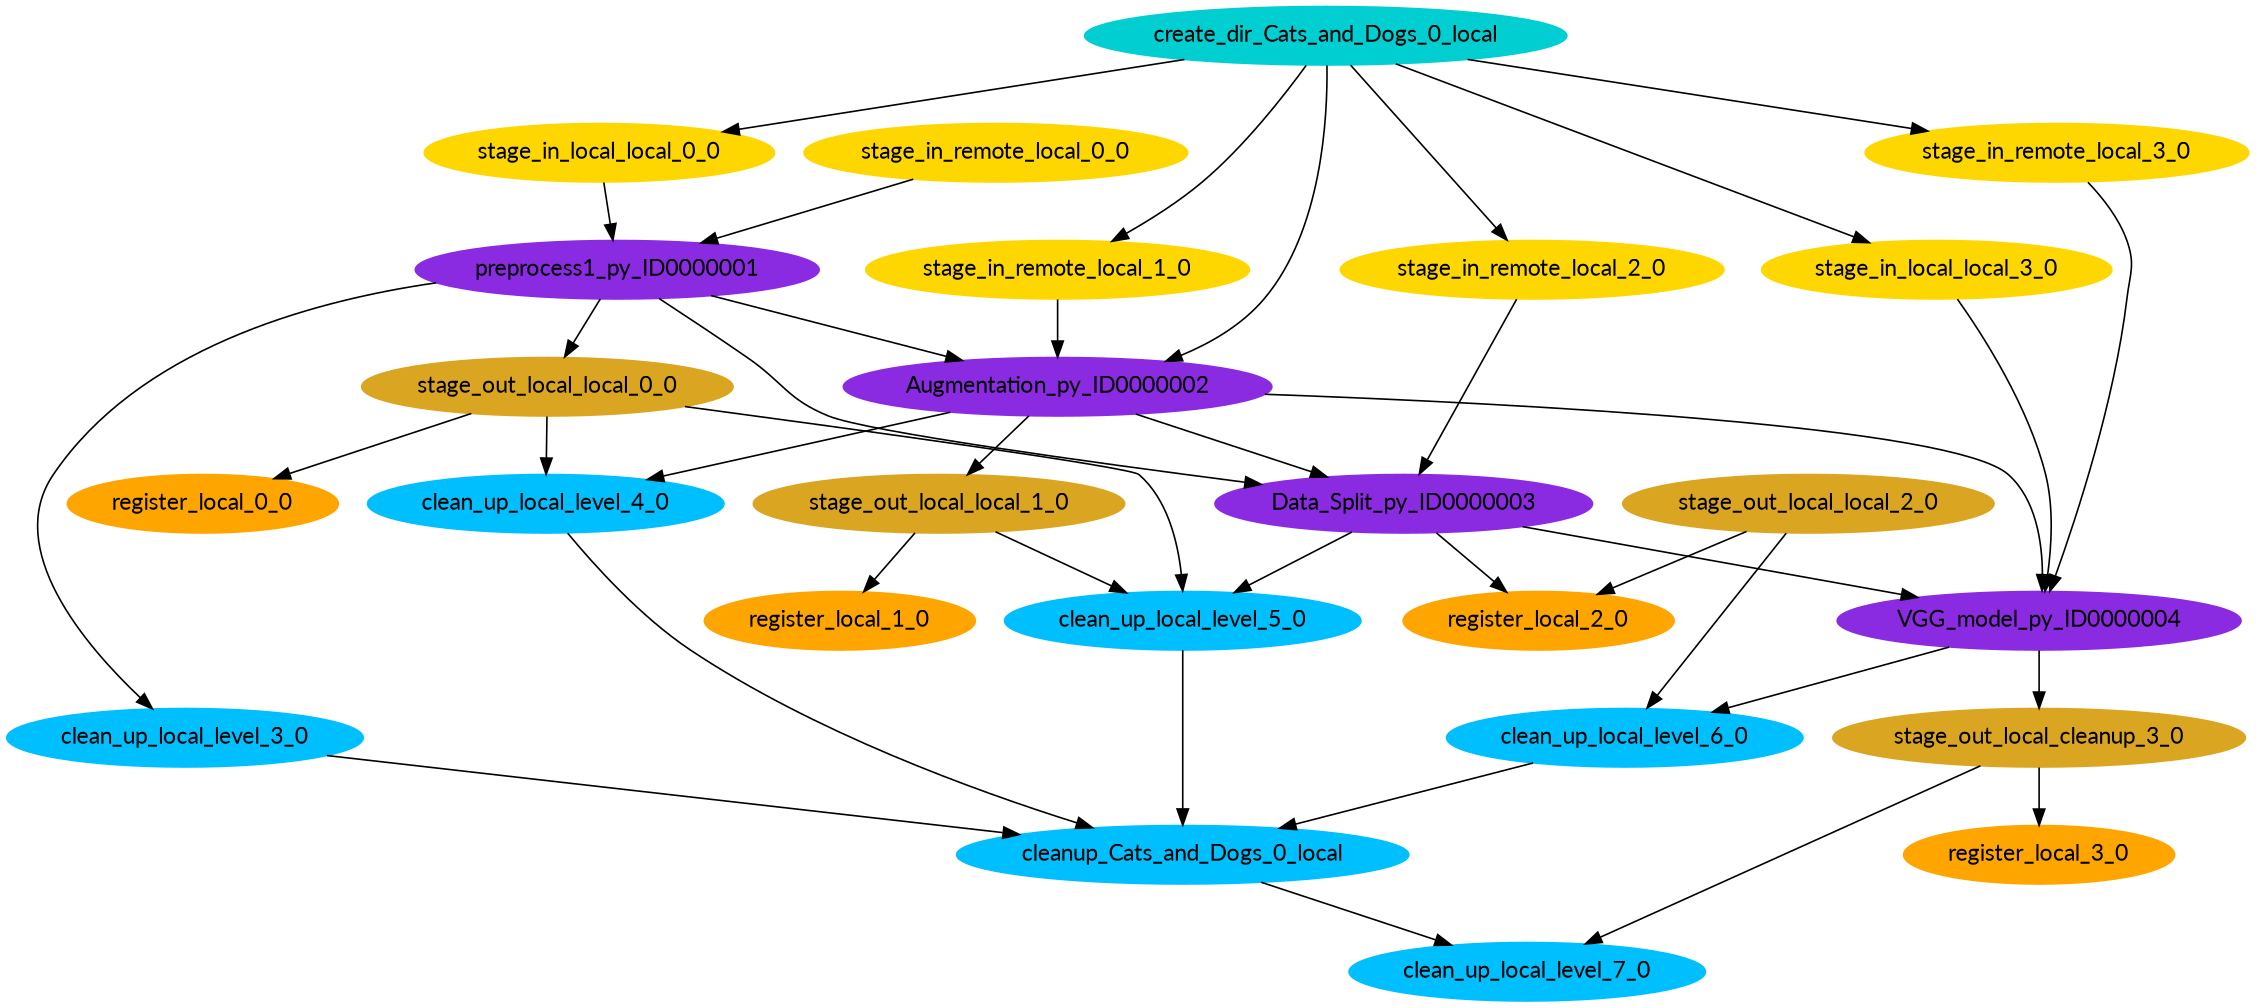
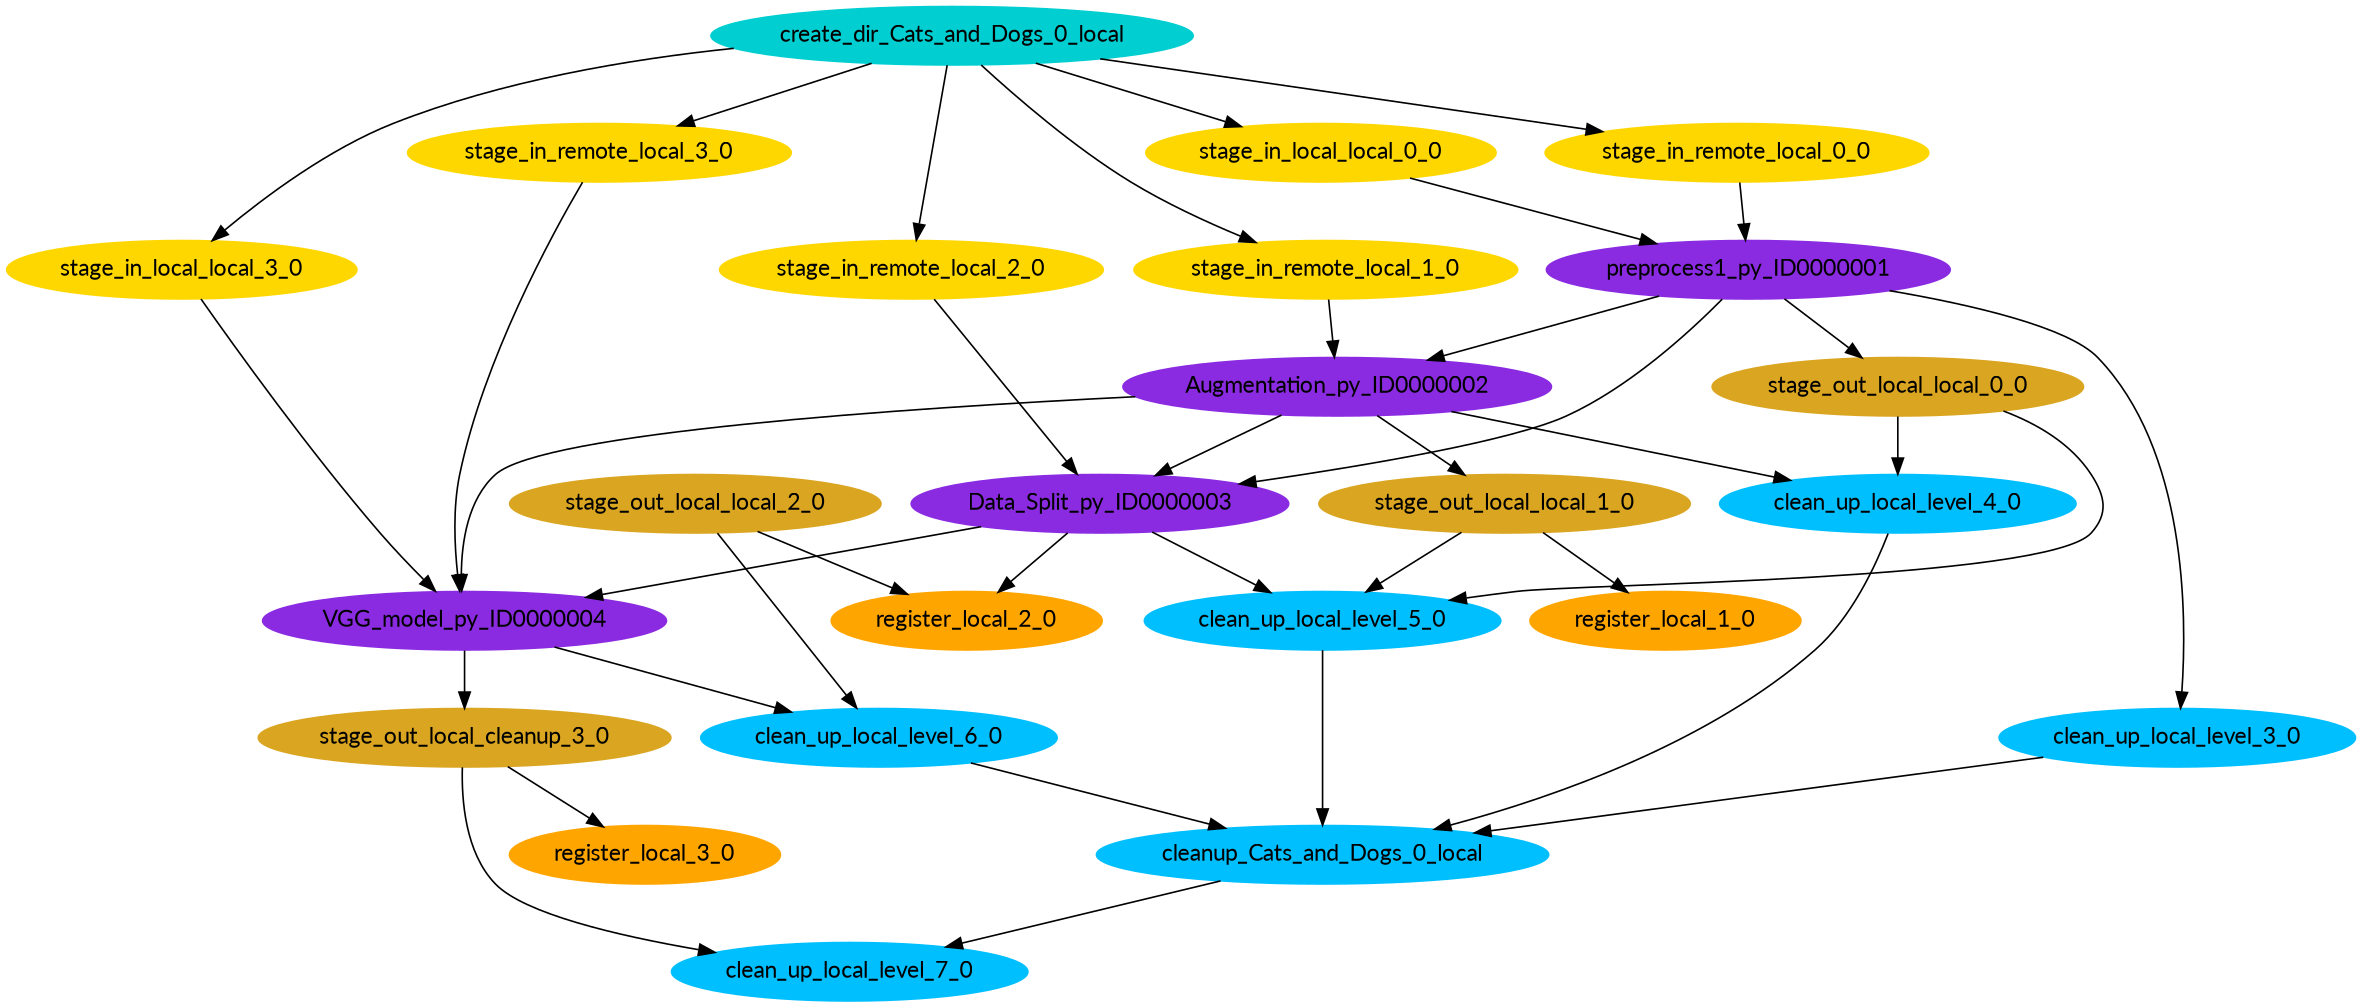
(1300, 236) -> (1343, 94)
(203, 504) -> none
